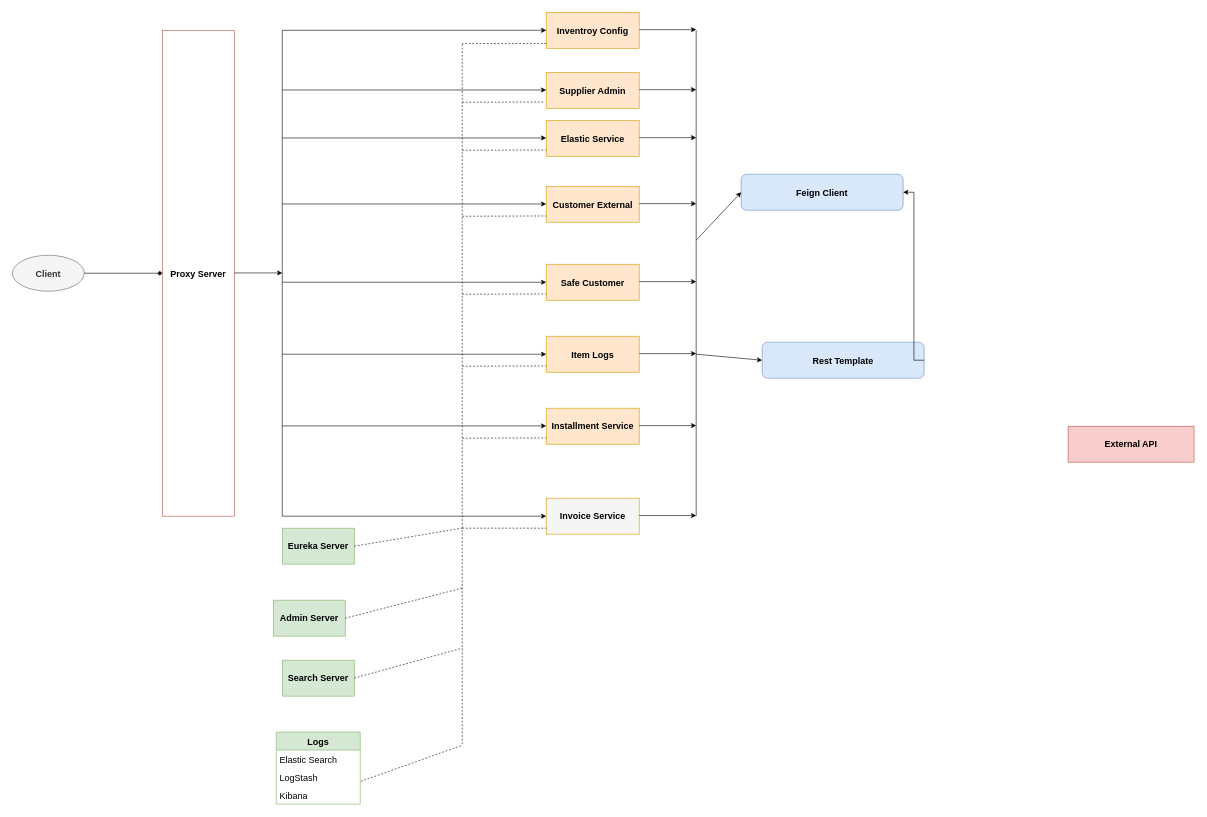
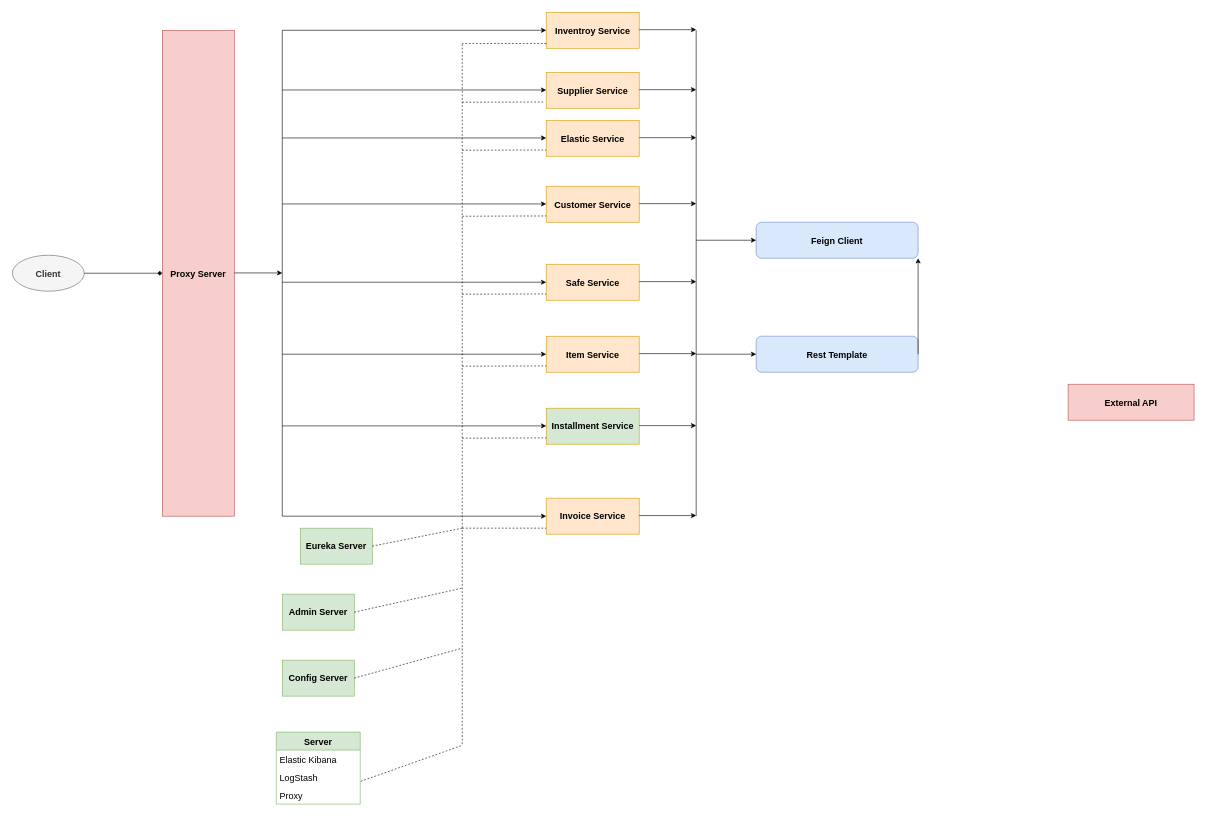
(593, 30) -> (593, 30)
(593, 90) -> (593, 90)
(822, 192) -> (837, 240)
(593, 204) -> (593, 204)
(198, 273) -> (198, 273)
(593, 282) -> (593, 282)
(593, 354) -> (593, 354)
(843, 360) -> (837, 354)
(593, 426) -> (593, 426)
(1131, 444) -> (1131, 402)
(593, 516) -> (593, 516)
(318, 546) -> (336, 546)
(309, 618) -> (318, 612)
(318, 678) -> (318, 678)
(318, 742) -> (318, 742)
(311, 760) -> (310, 760)
(294, 796) -> (292, 796)
